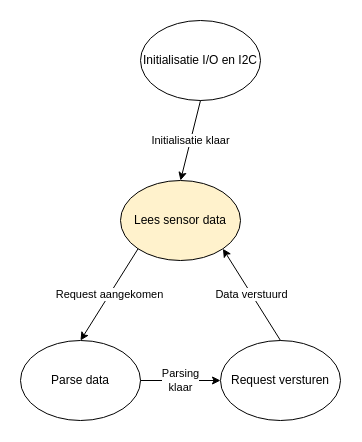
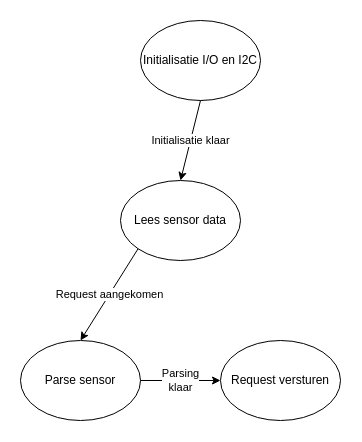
(181, 221) -> (181, 221)
(254, 298) -> none
(81, 381) -> (81, 381)
